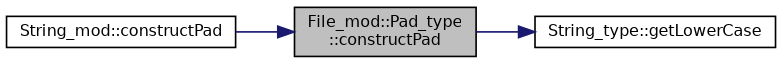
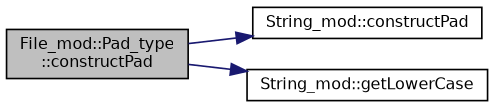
(257, 32) -> (212, 41)
(655, 32) -> (367, 85)
